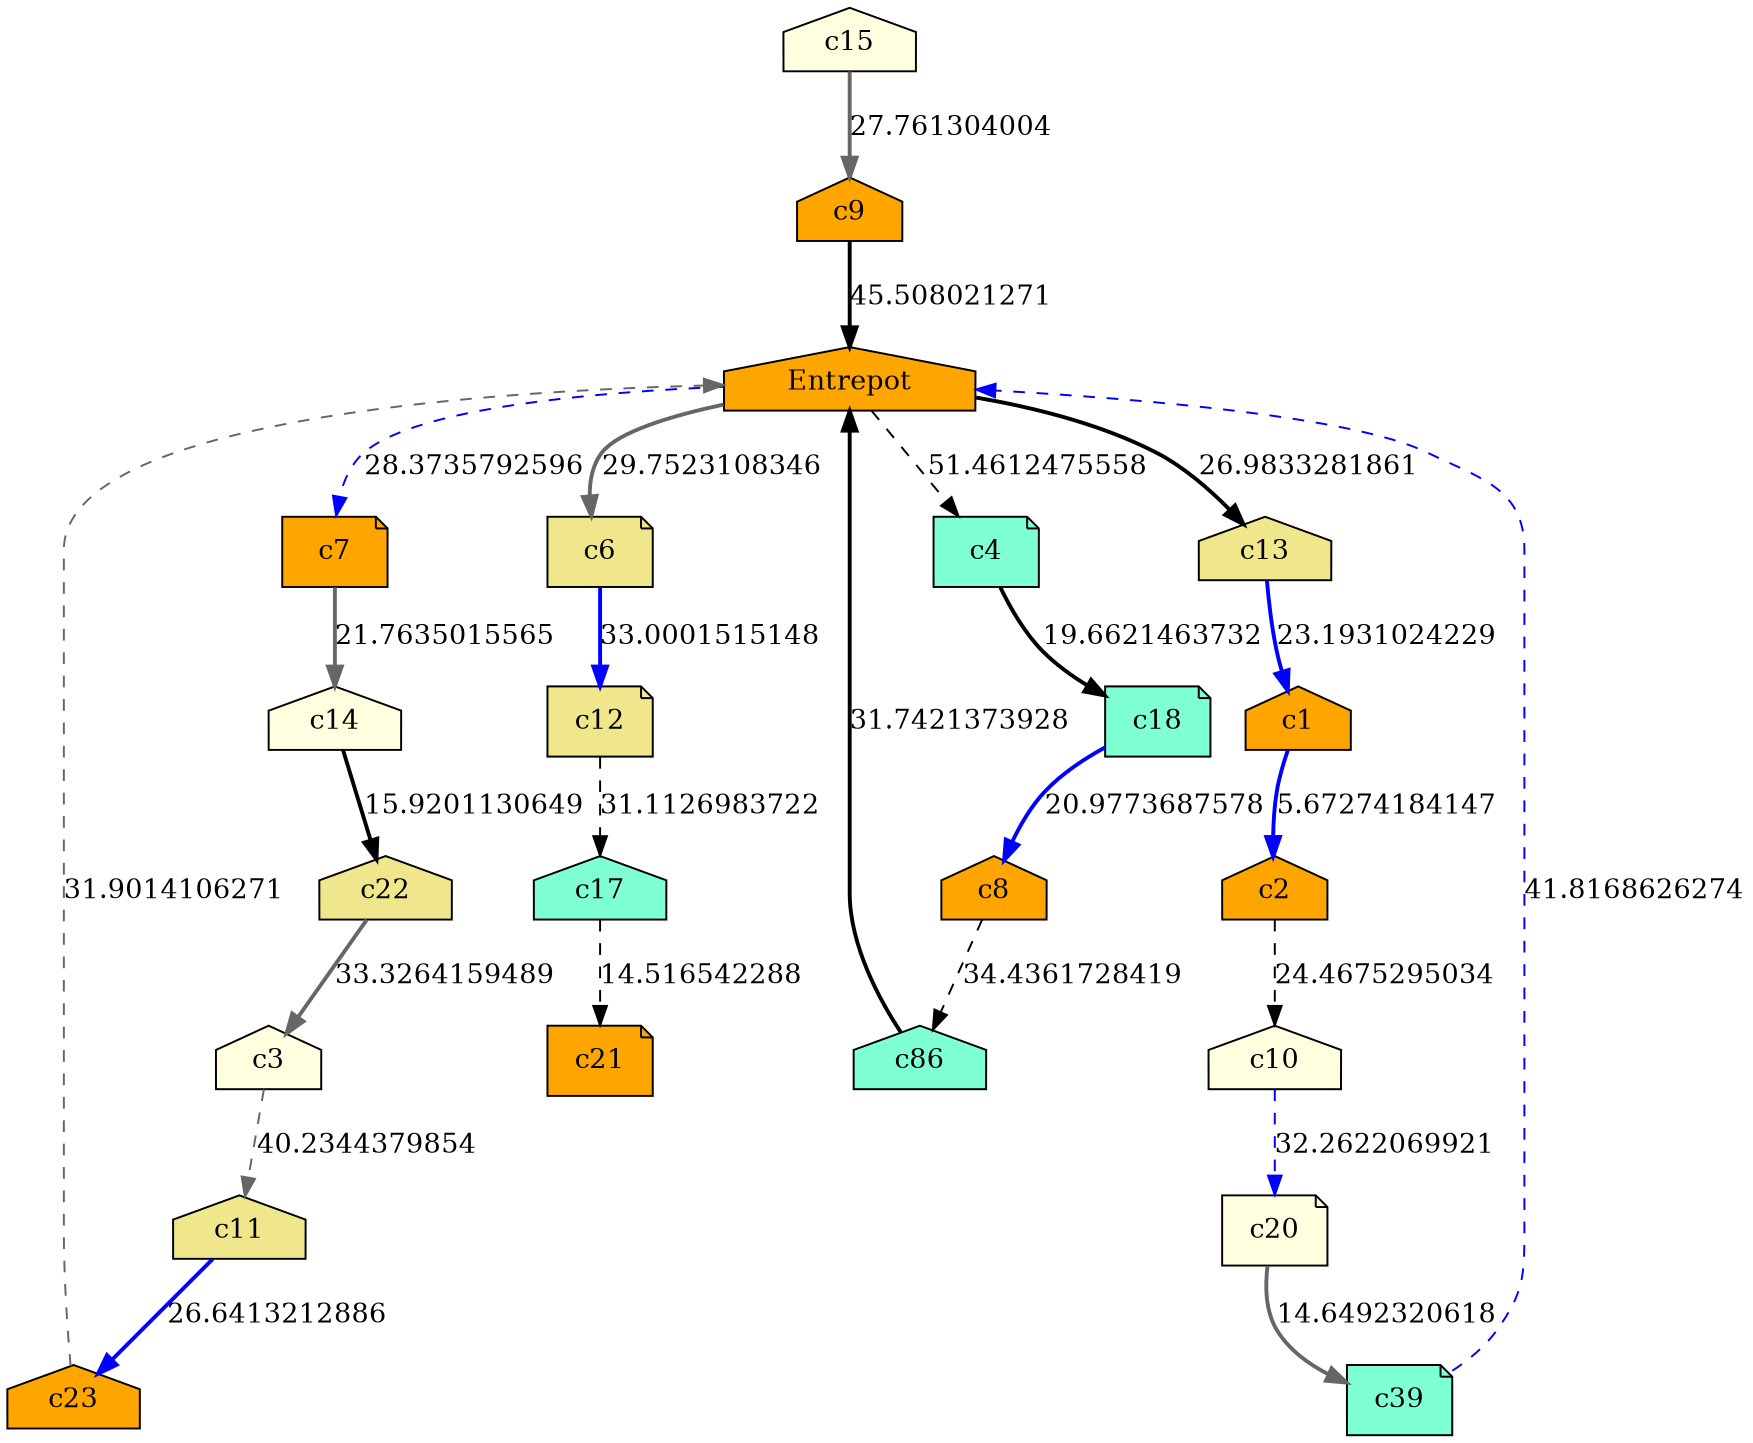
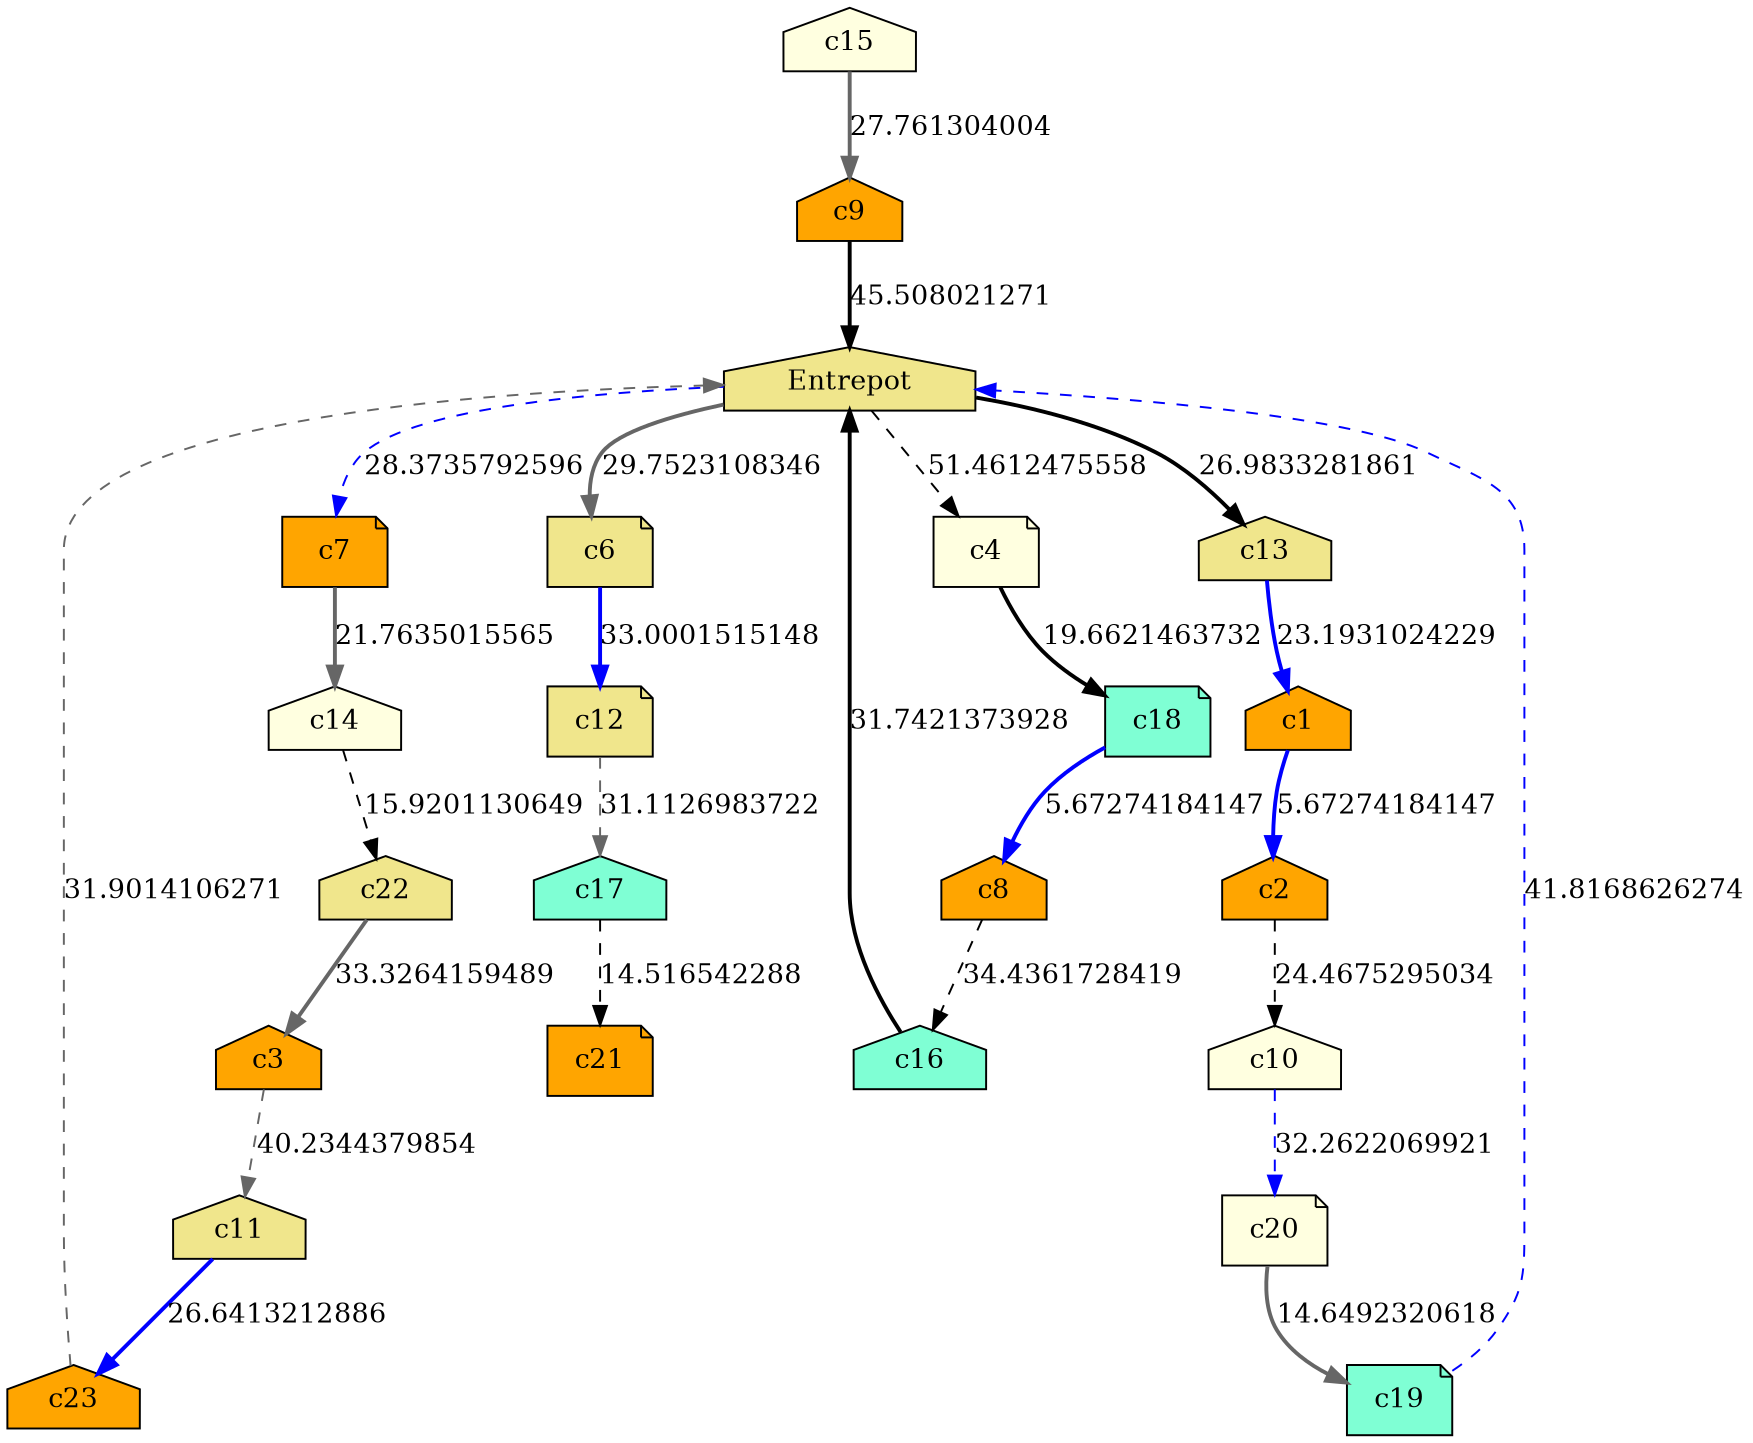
(850, 382) -> (850, 382)
(986, 552) -> (986, 552)
(357, 795) -> (357, 795)
(600, 797) -> (600, 797)
(1155, 806) -> (1155, 806)
(269, 1061) -> (269, 1061)
(920, 1061) -> (920, 1061)
(1400, 1400) -> (1400, 1400)
